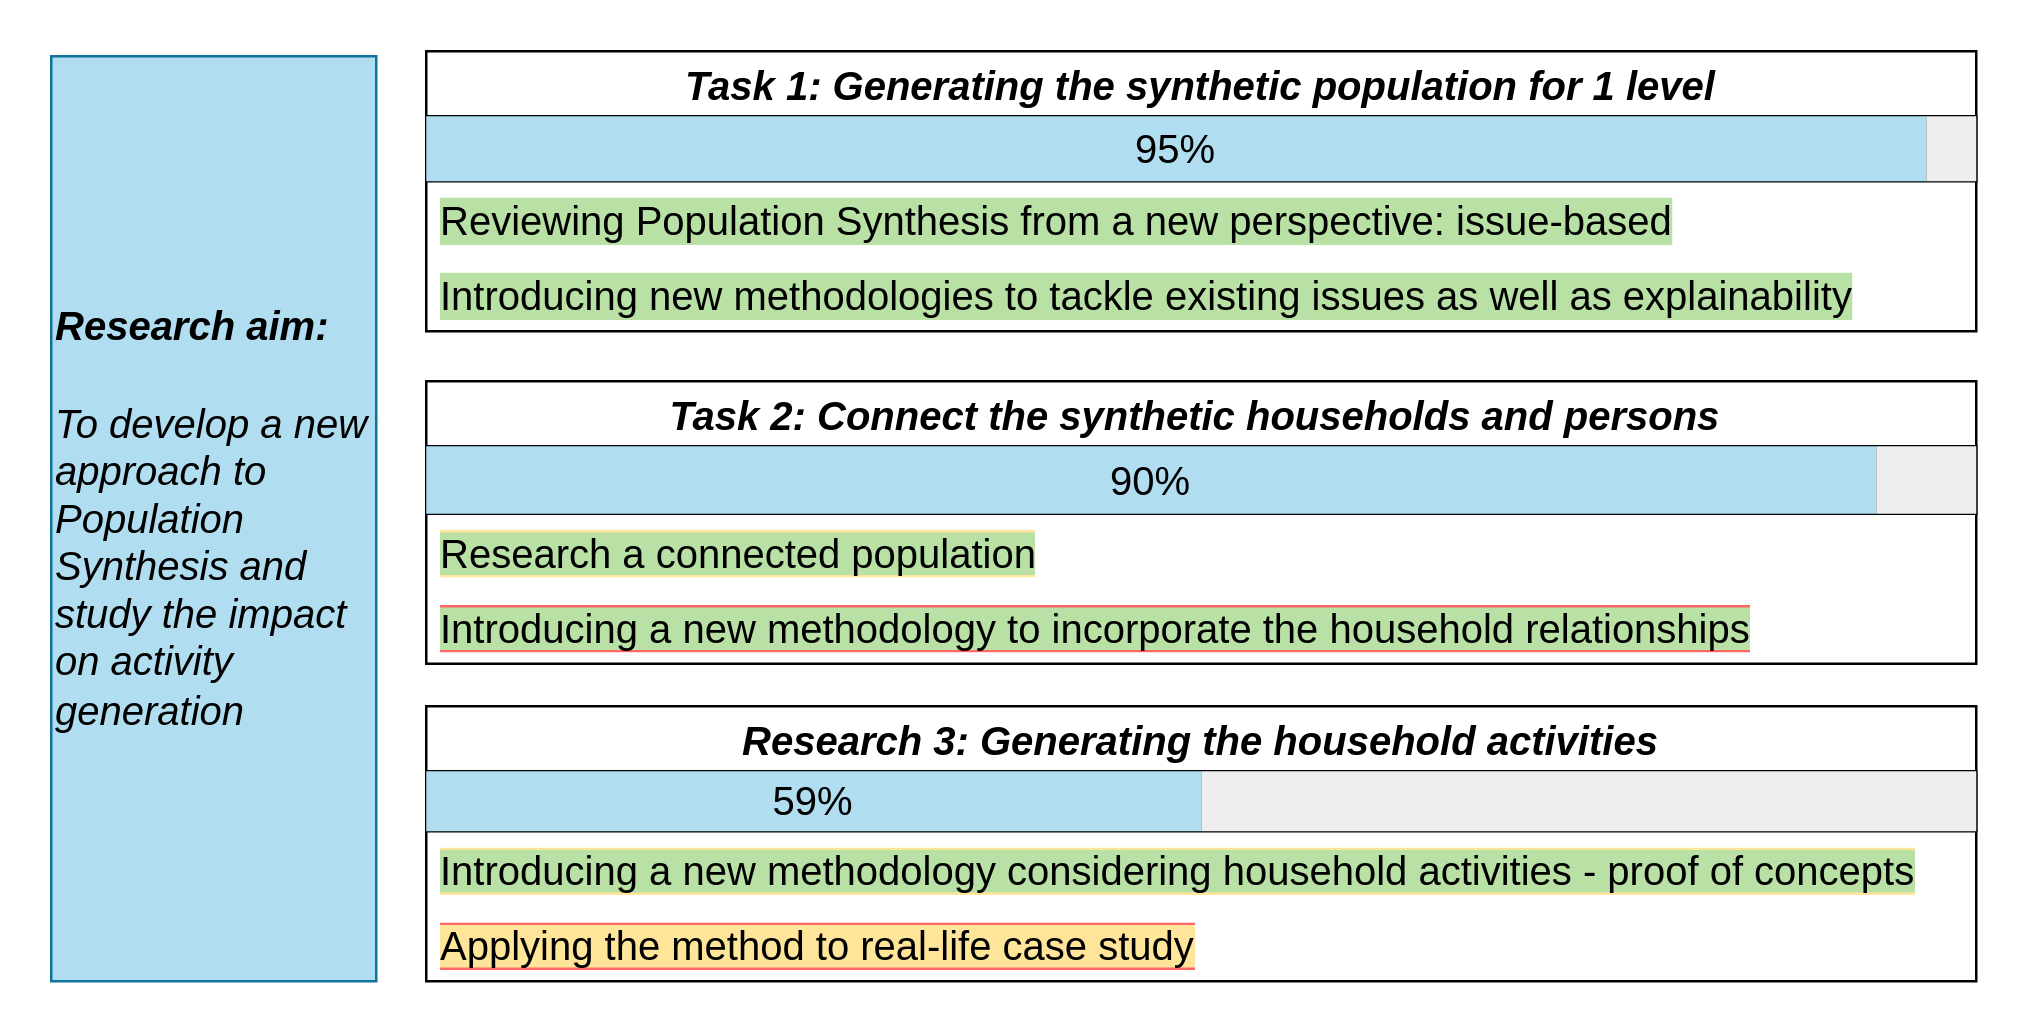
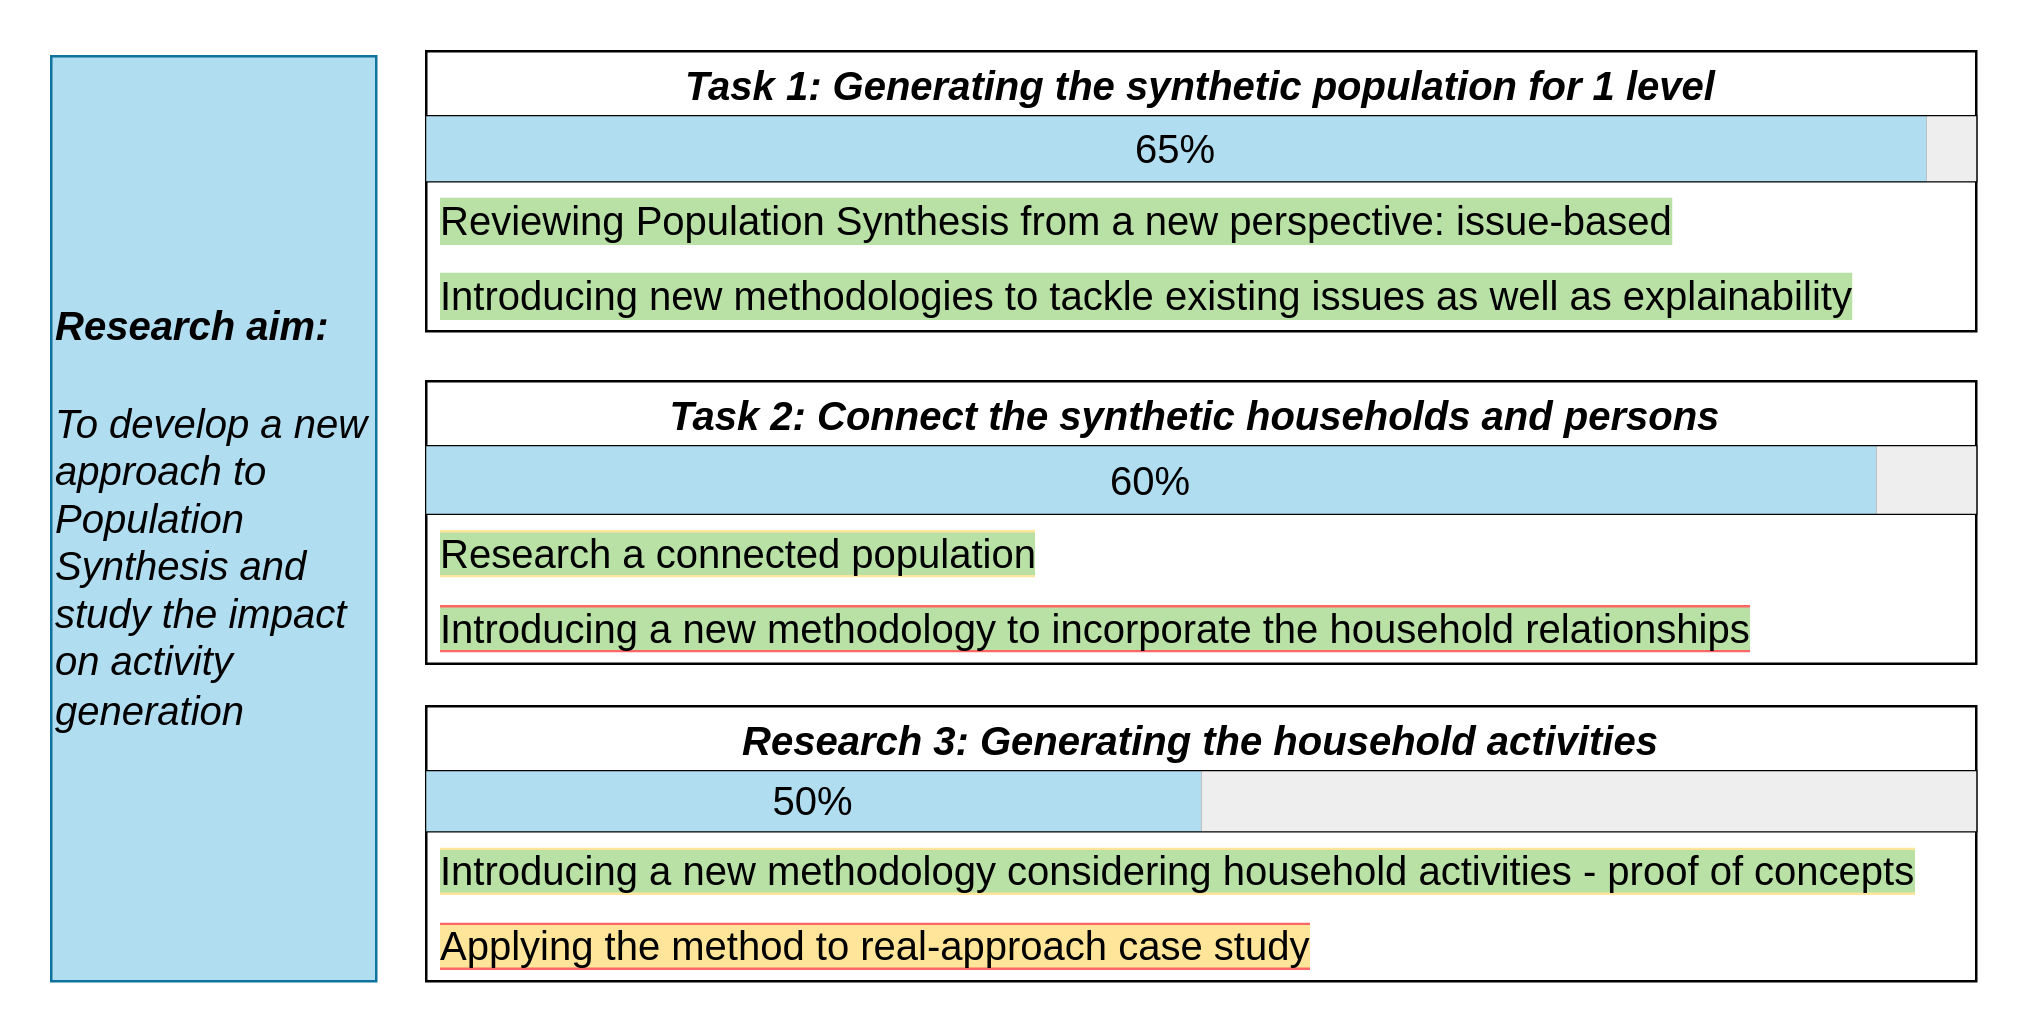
(1176, 149) -> (1176, 149)
(1151, 481) -> (1151, 481)
(814, 801) -> (814, 801)
(866, 948) -> (921, 948)
